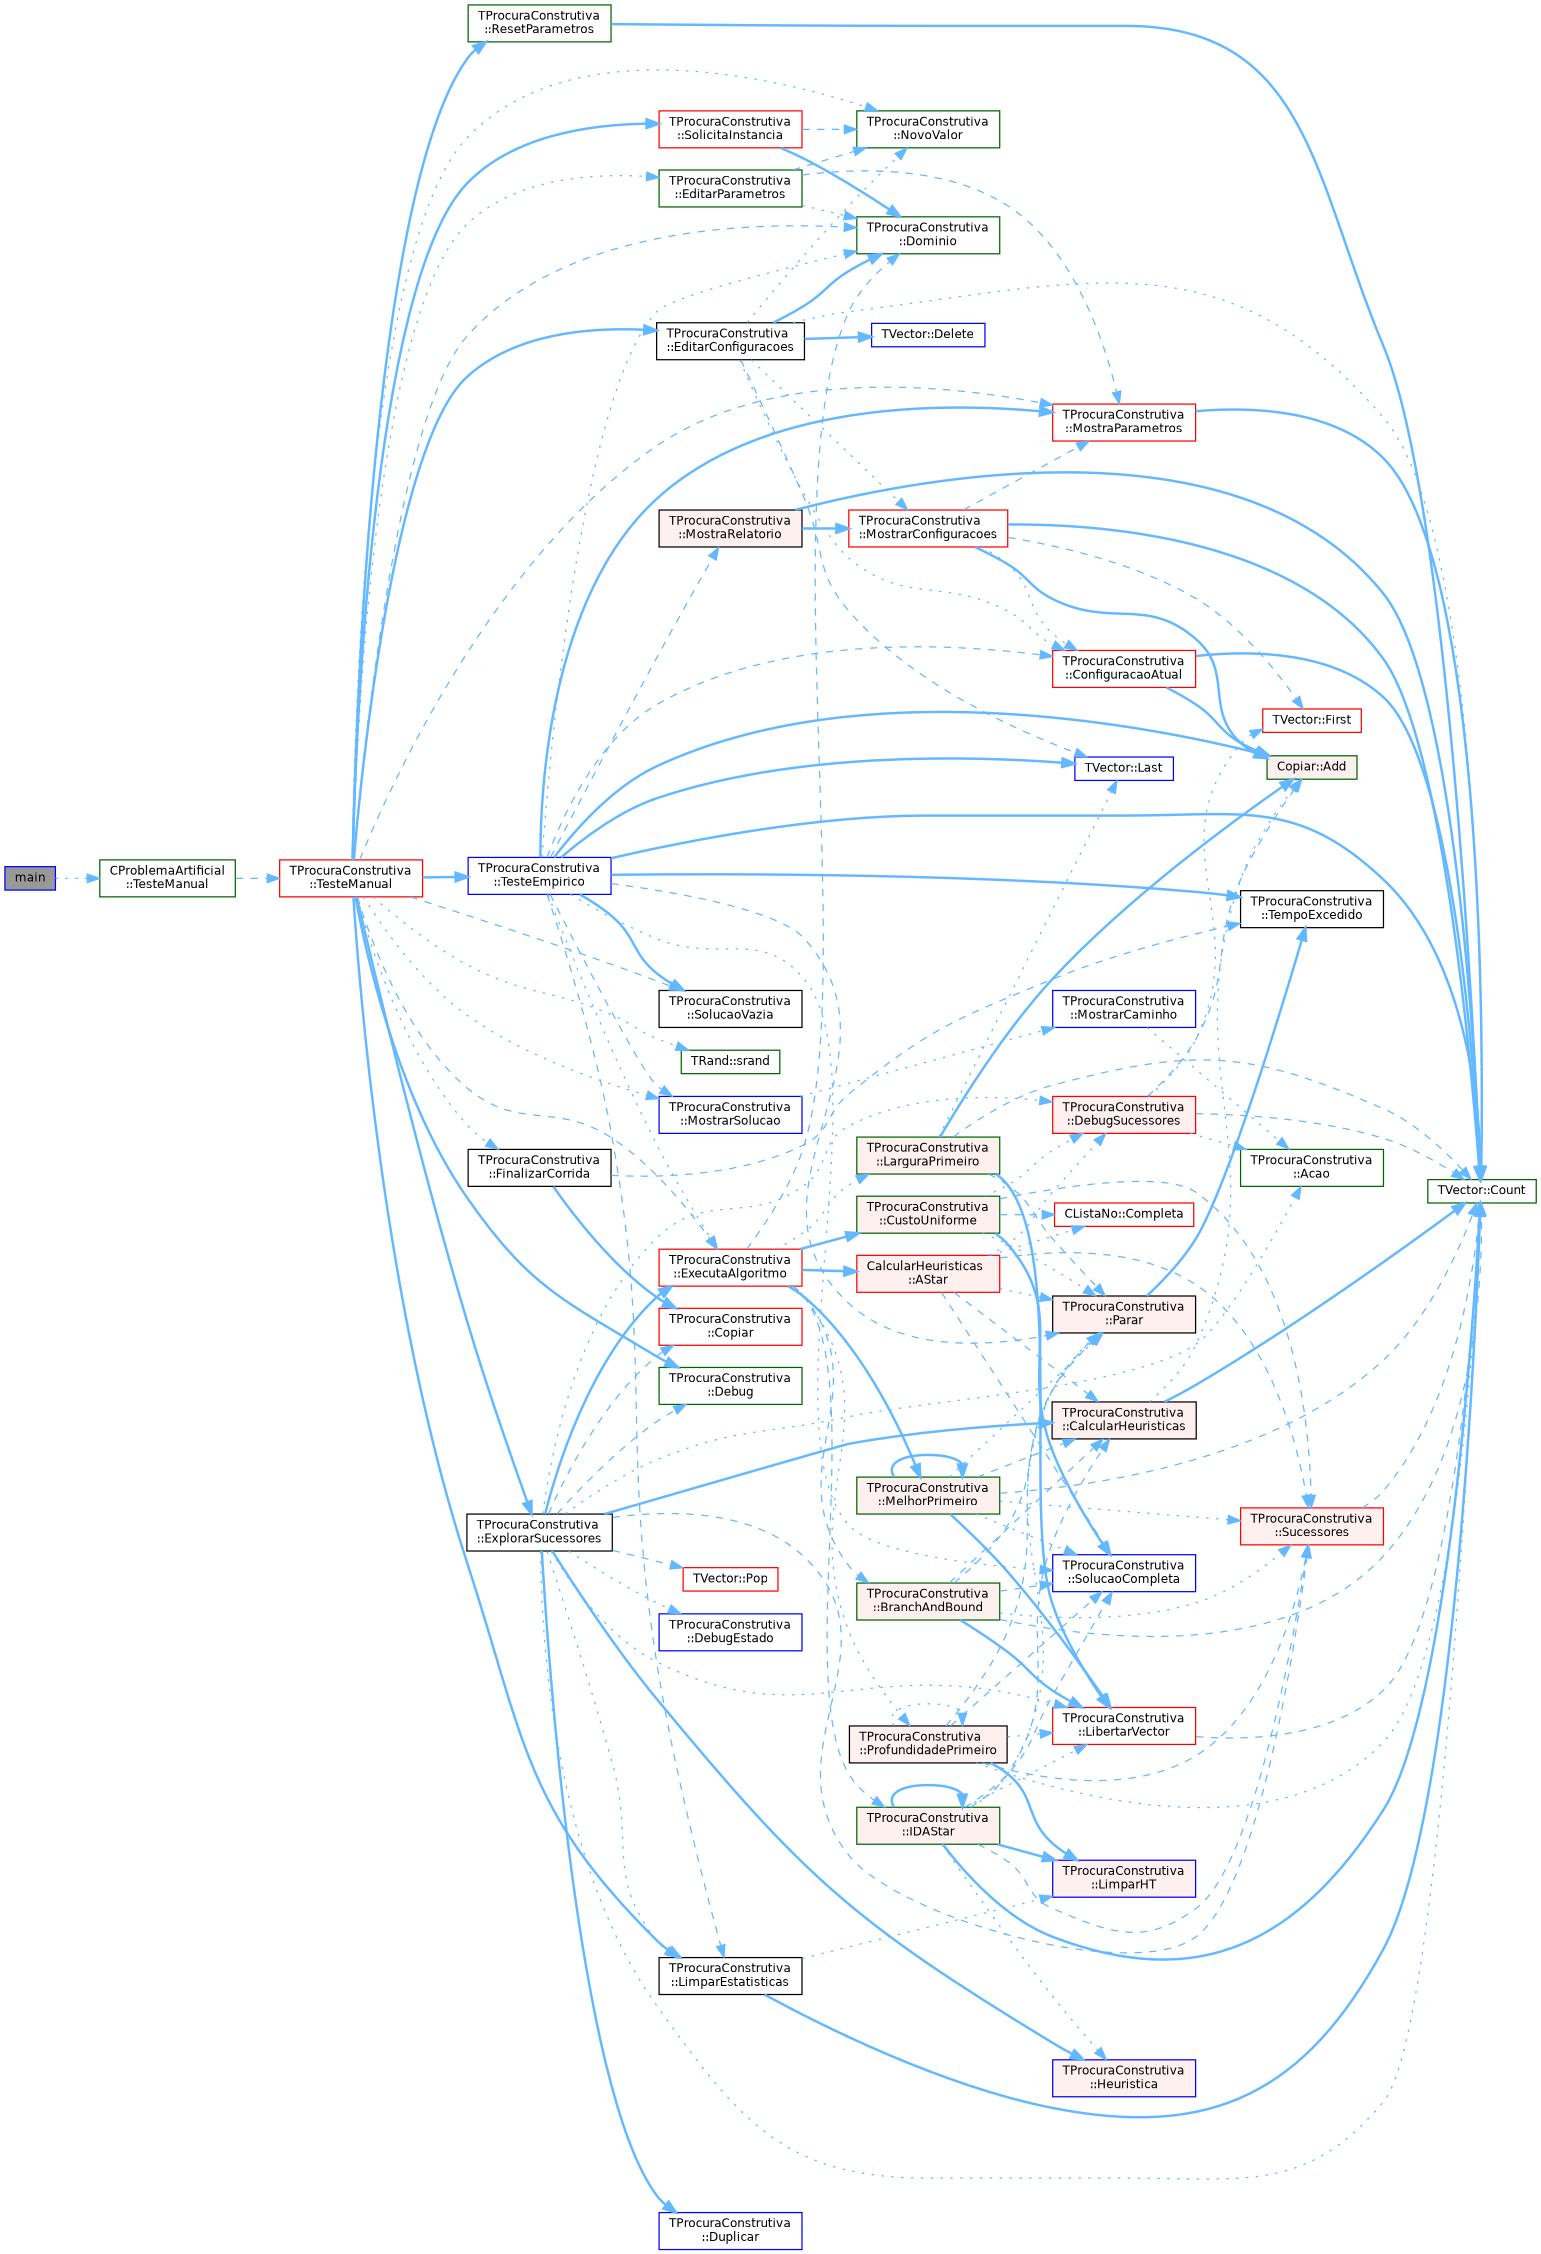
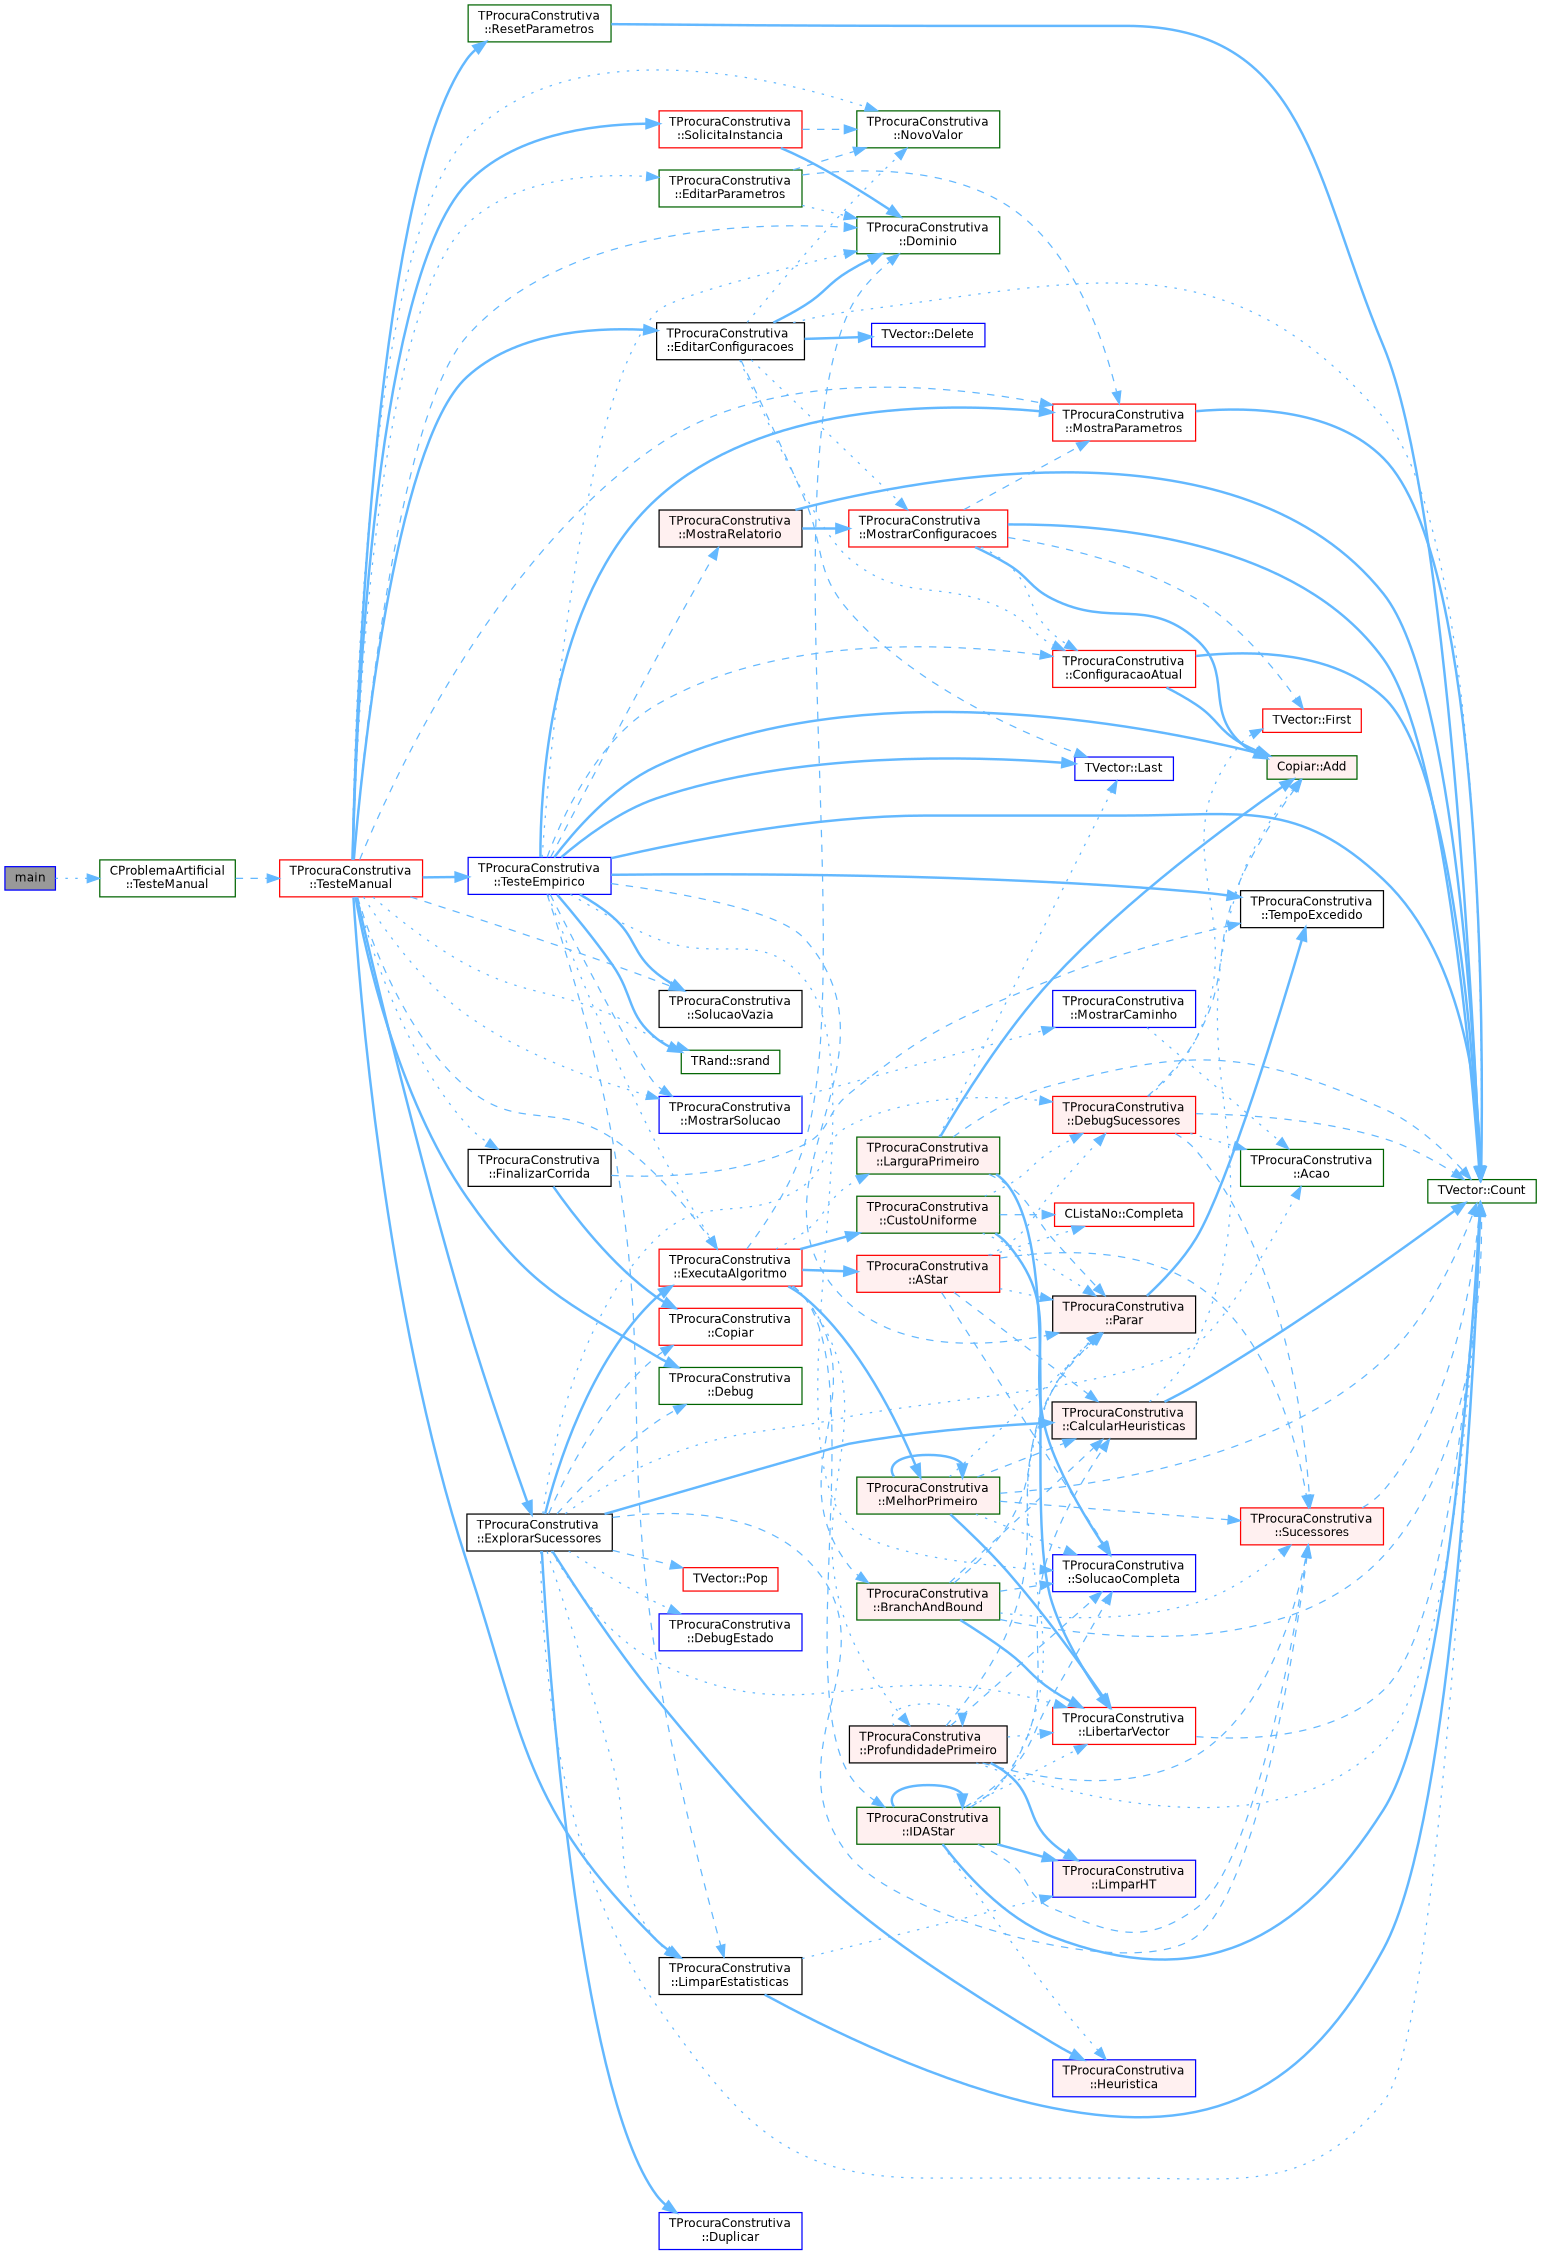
none -> (621, 979)
(1243, 1241) -> (1274, 1301)
(928, 1274) -> (928, 1274)
(1114, 1510) -> (1114, 1510)
